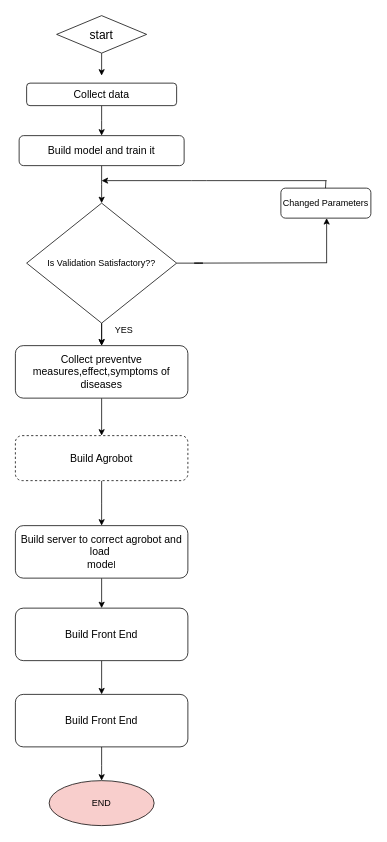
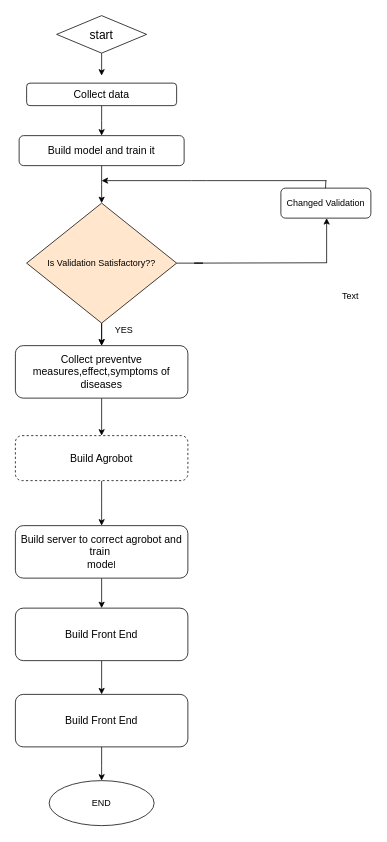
(326, 203) -> (326, 203)
(102, 263) -> (102, 263)
none -> (356, 296)
(102, 552) -> (102, 552)
(102, 803) -> (102, 803)
